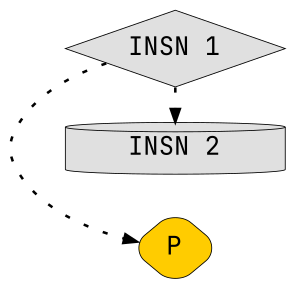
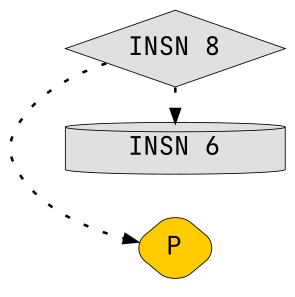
(175, 49) -> (175, 49)
(175, 148) -> (175, 148)
